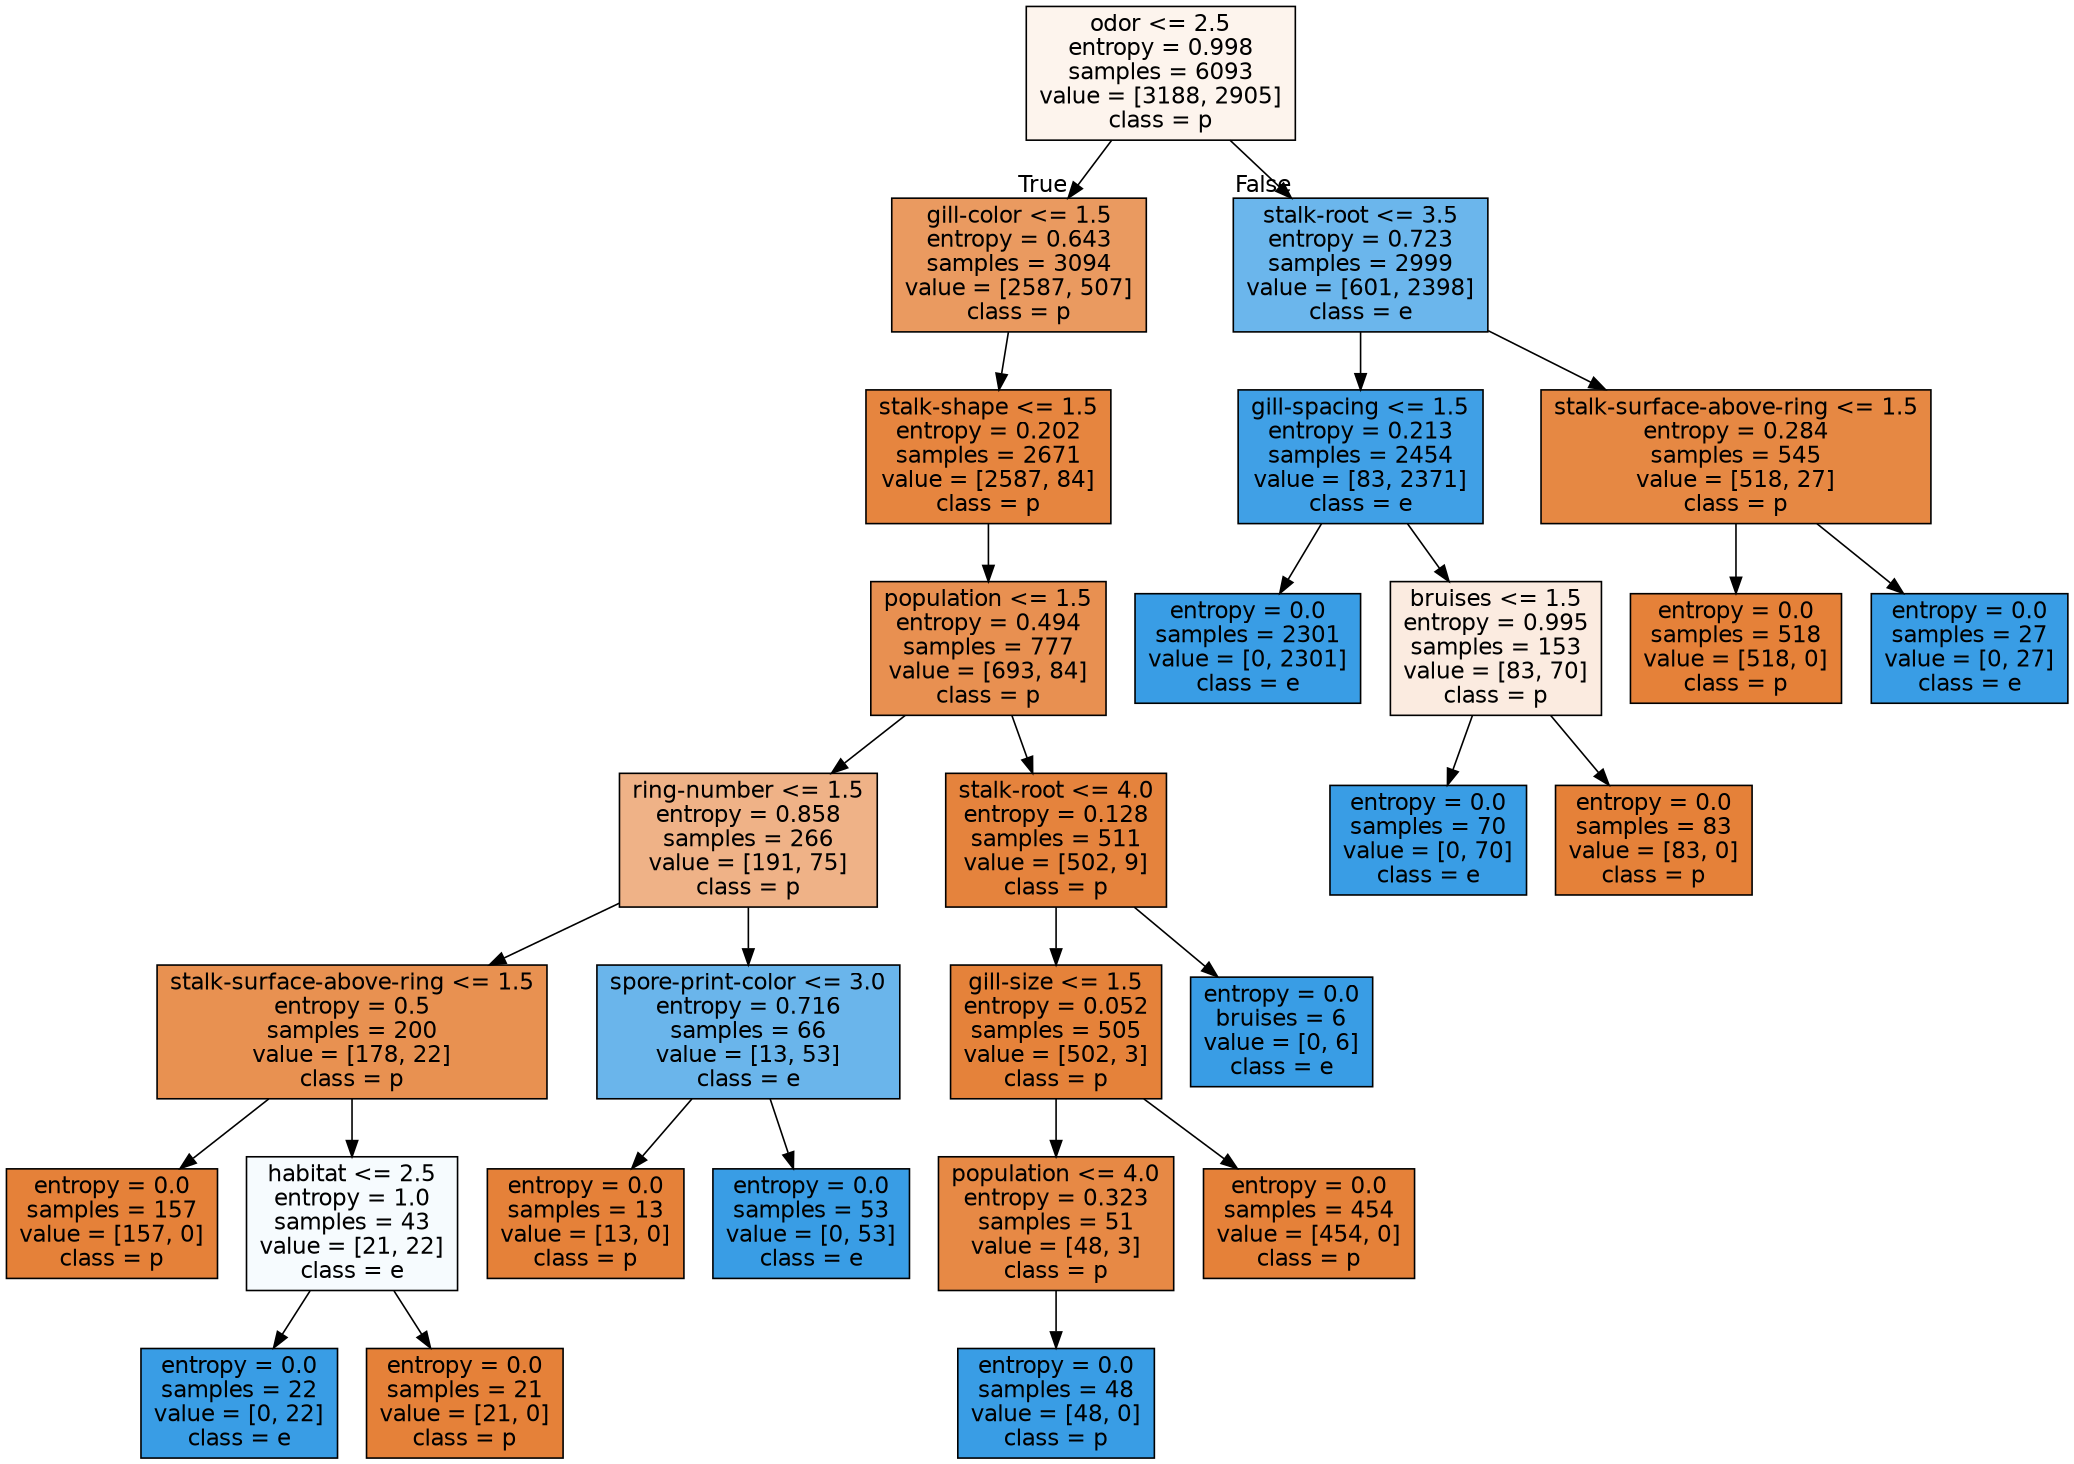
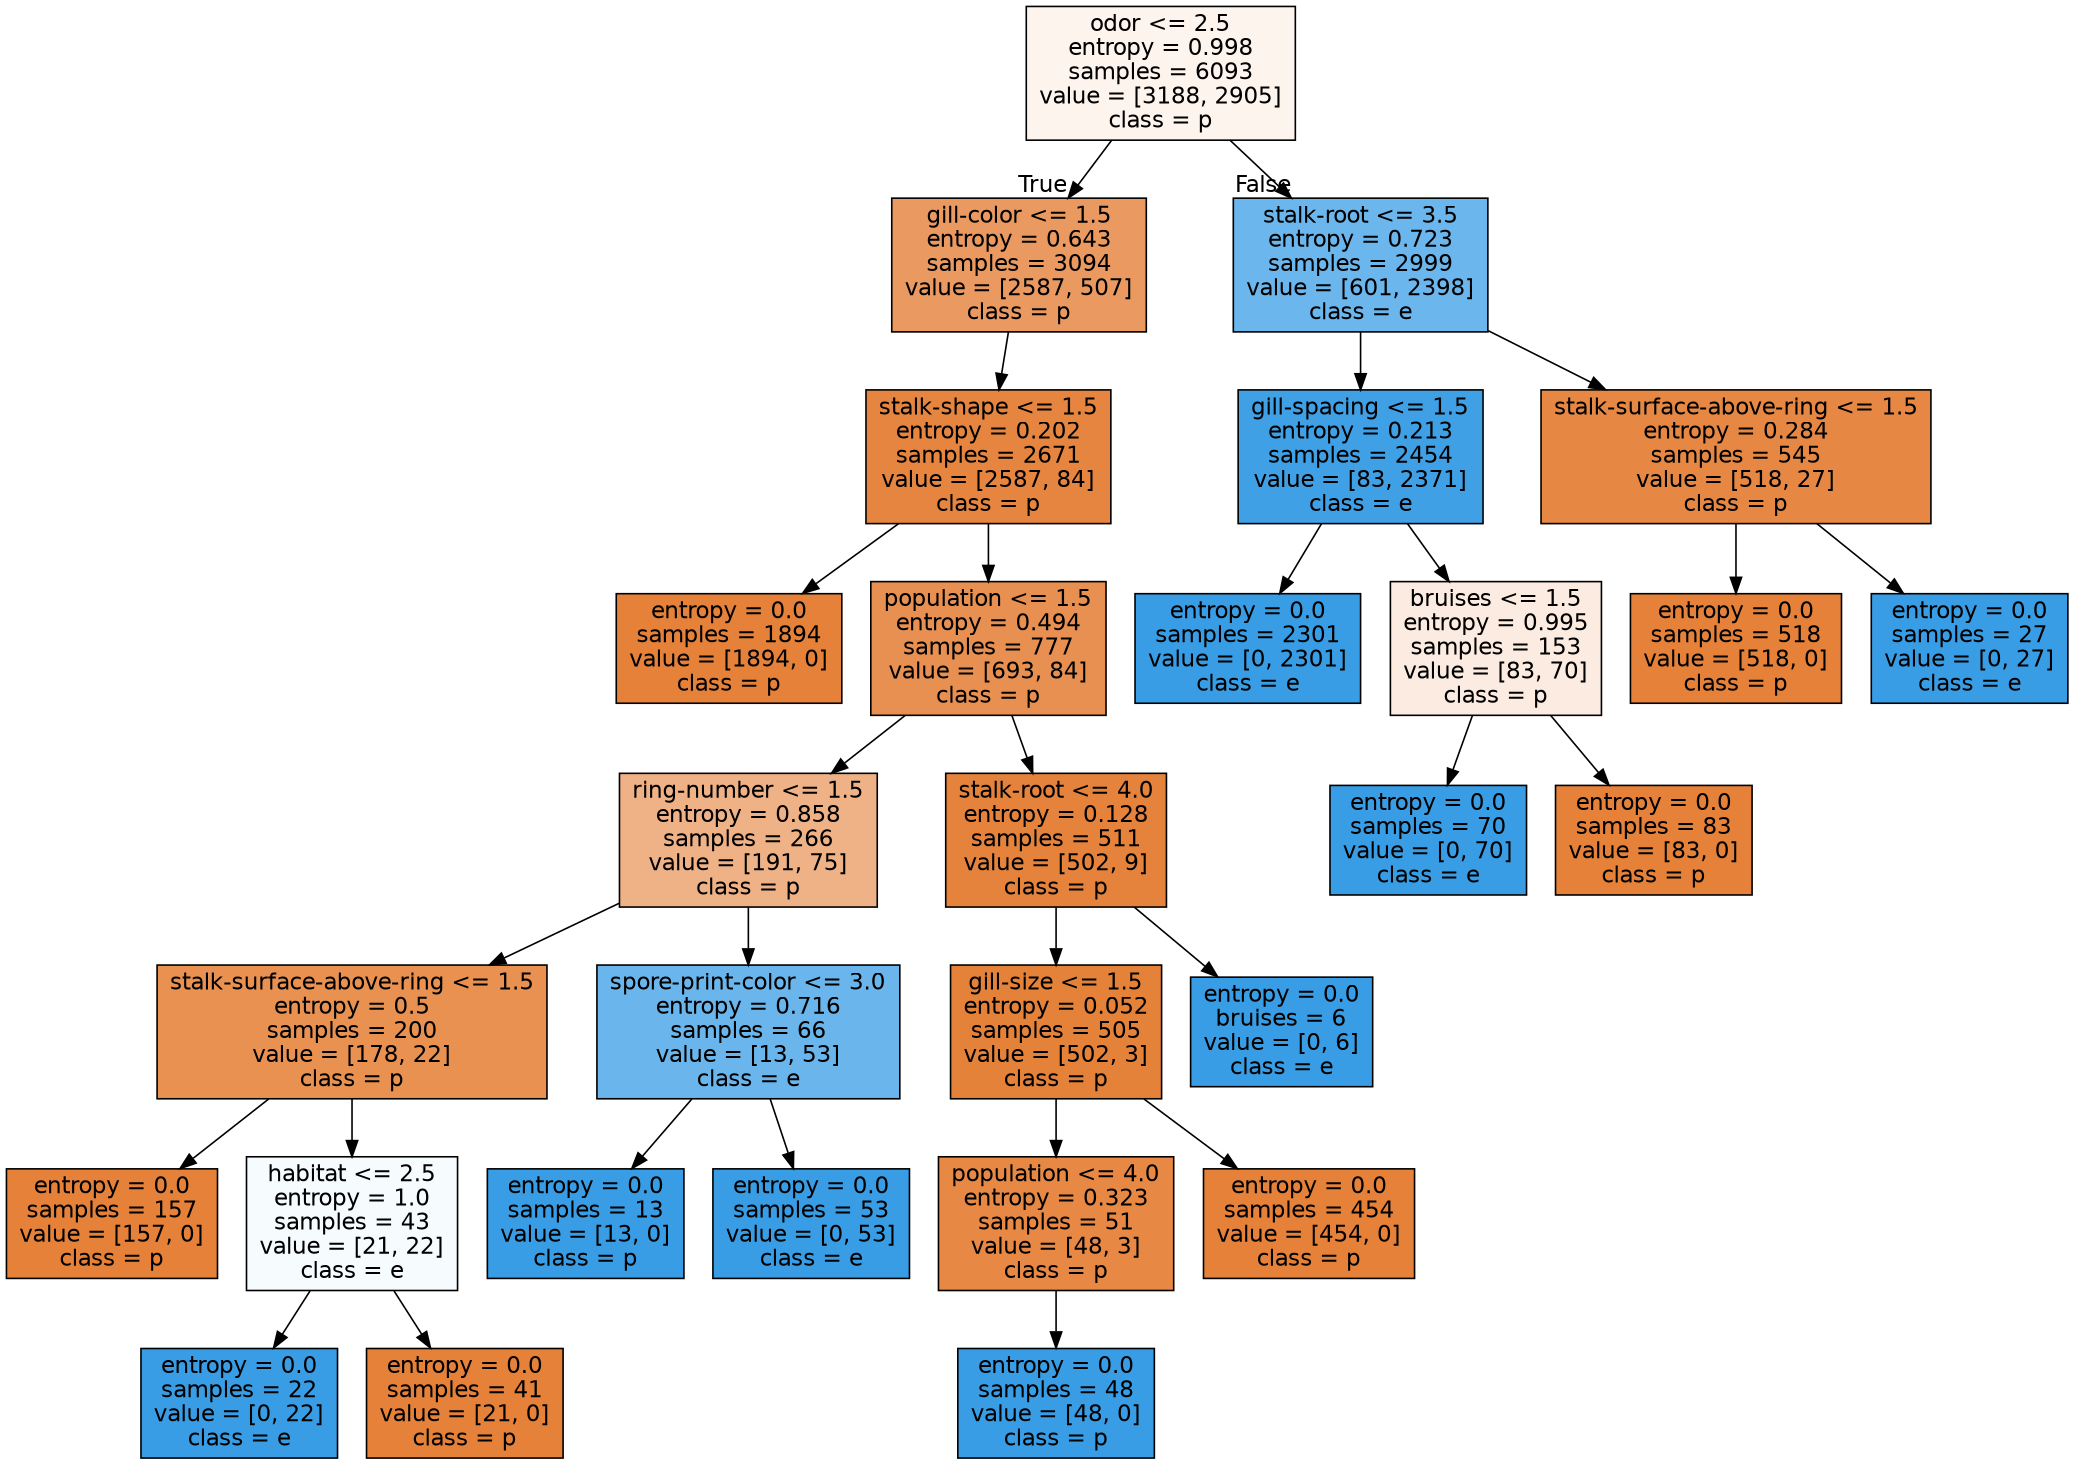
none -> (729, 648)
(586, 1224) -> (586, 1224)
(465, 1403) -> (465, 1403)
